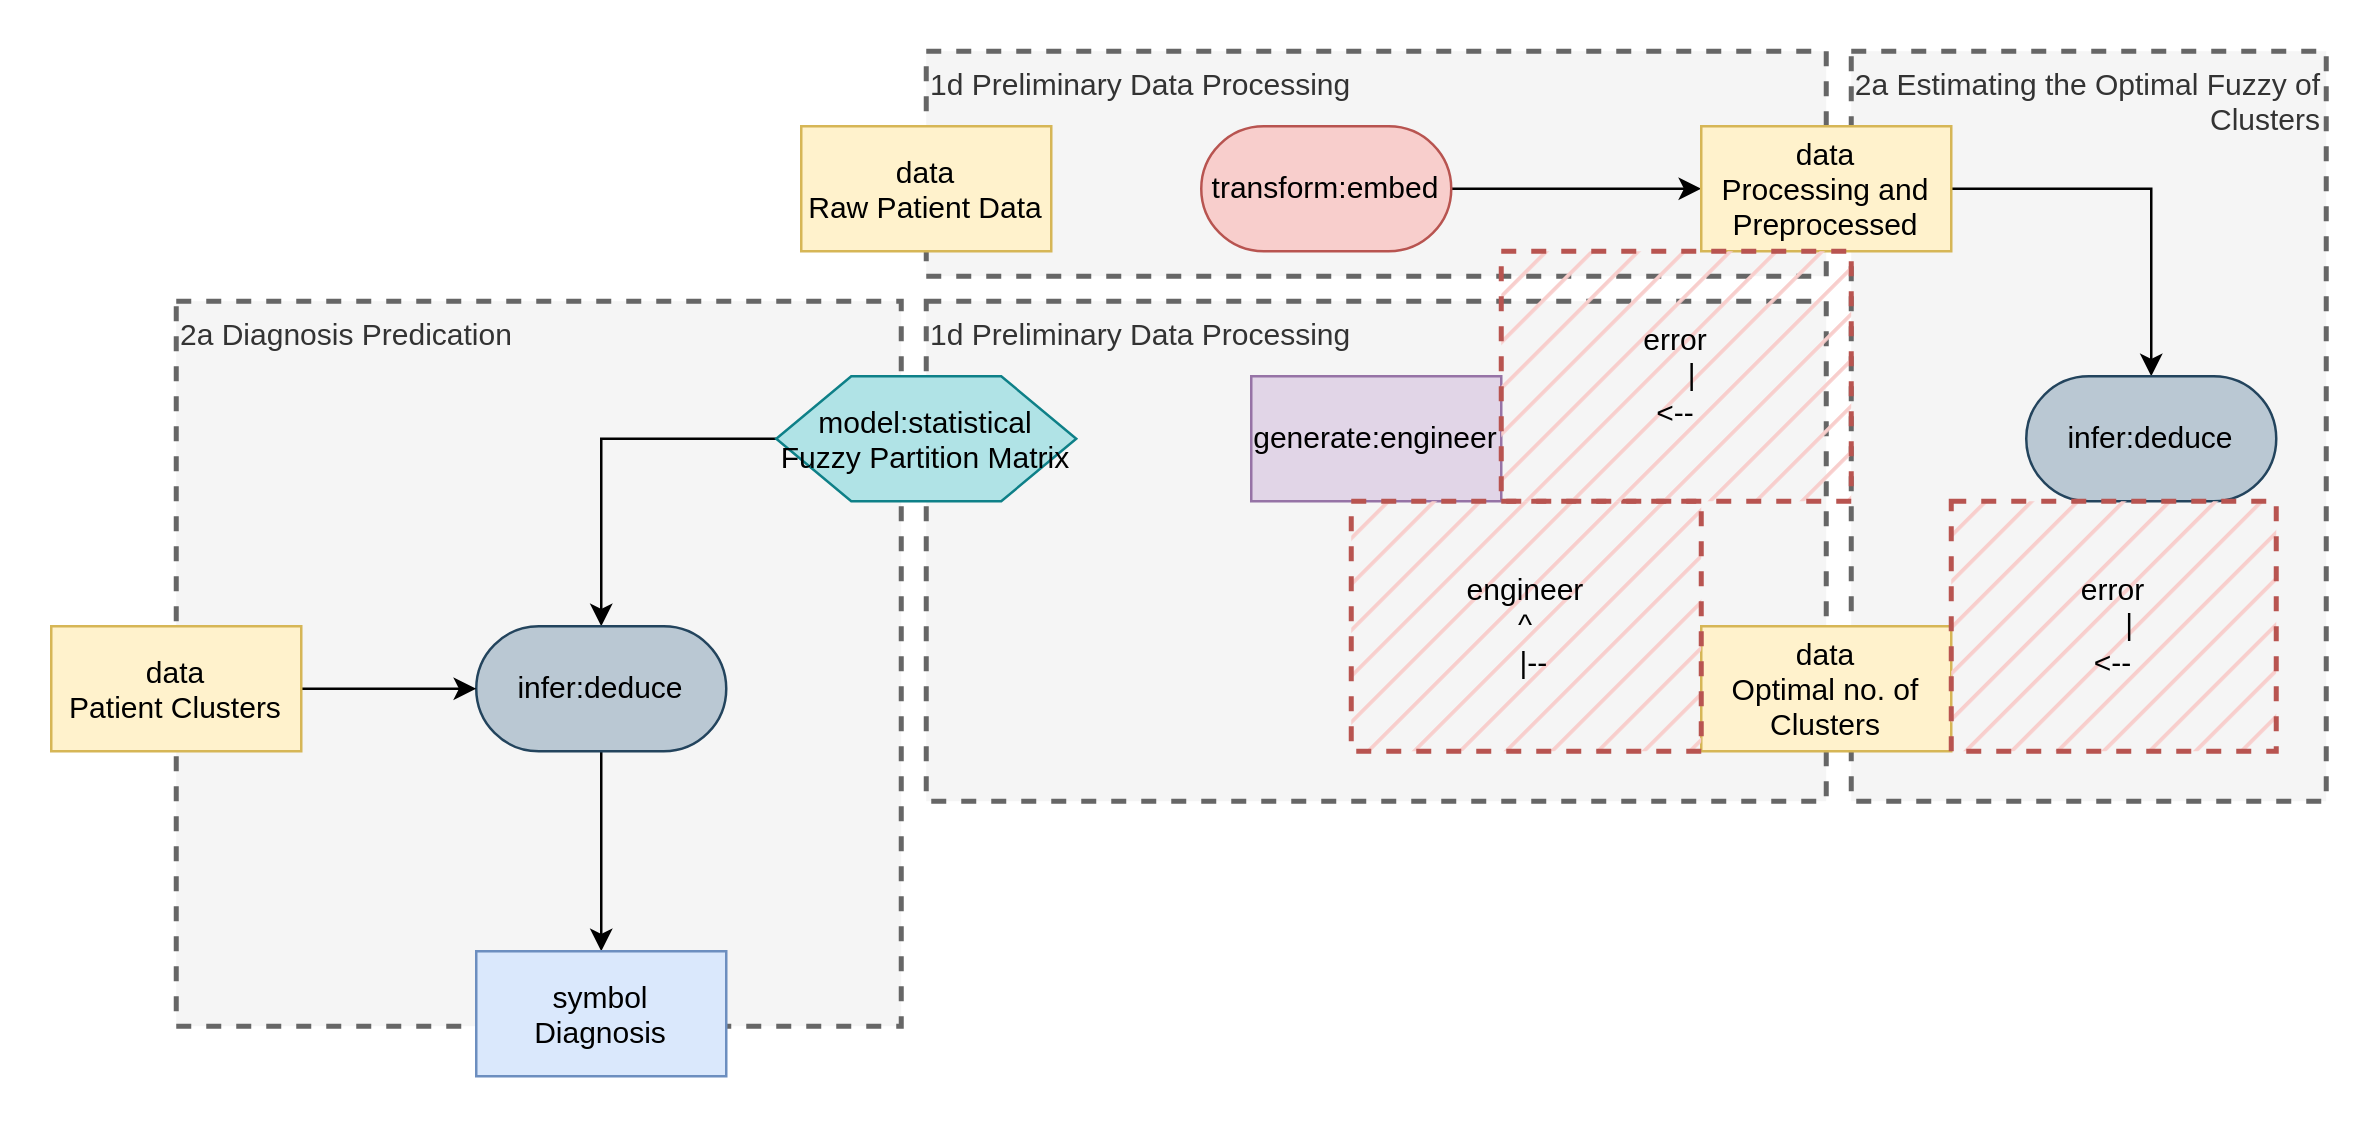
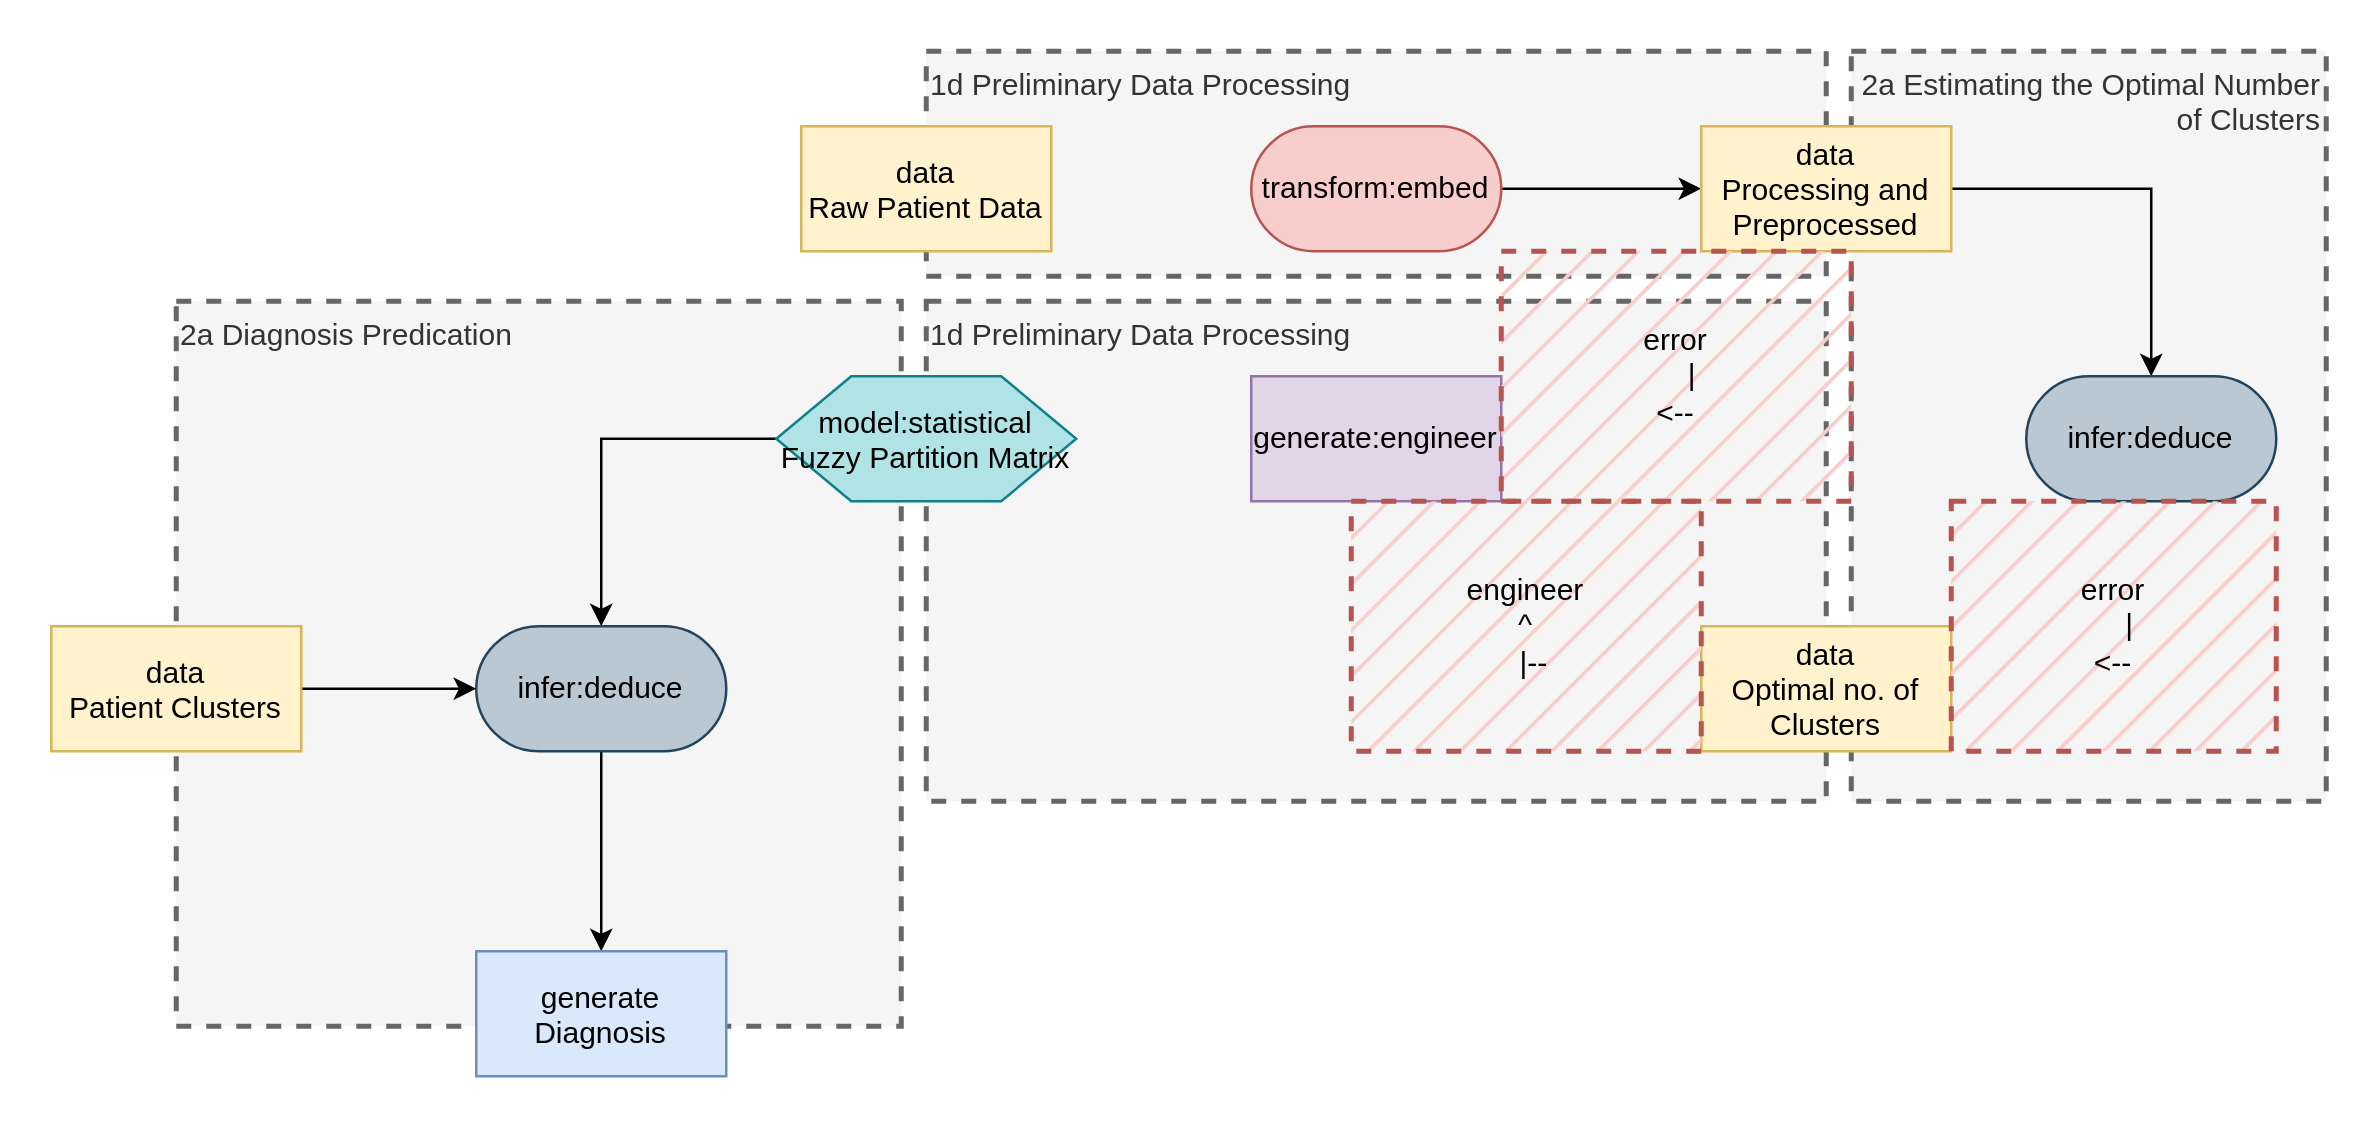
(2086, 105) -> (2086, 105)
(1326, 189) -> (1376, 189)
(600, 998) -> (600, 998)
